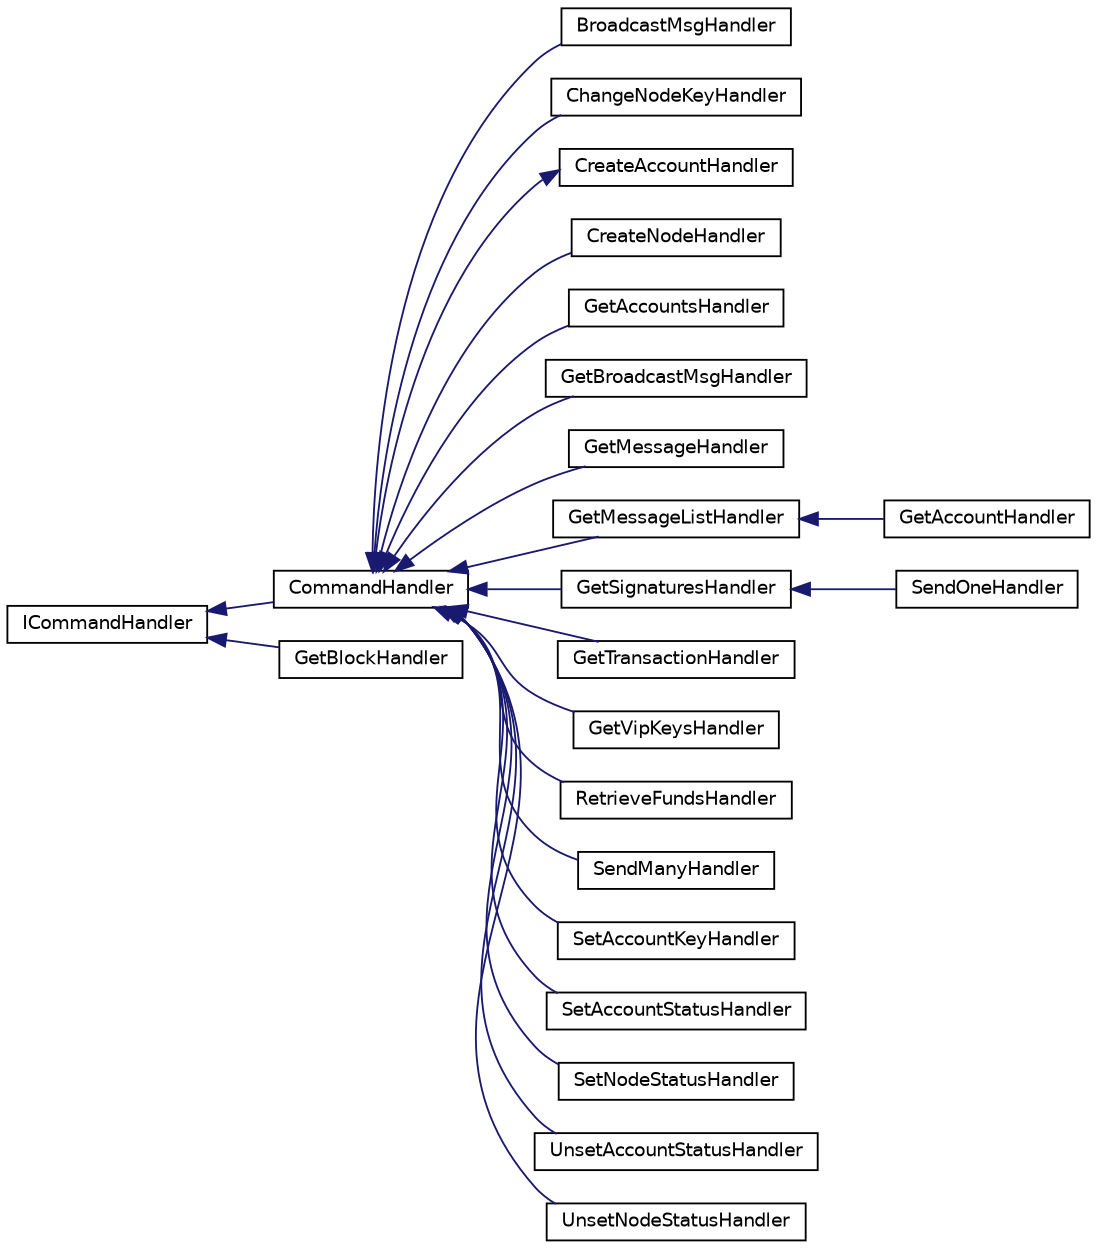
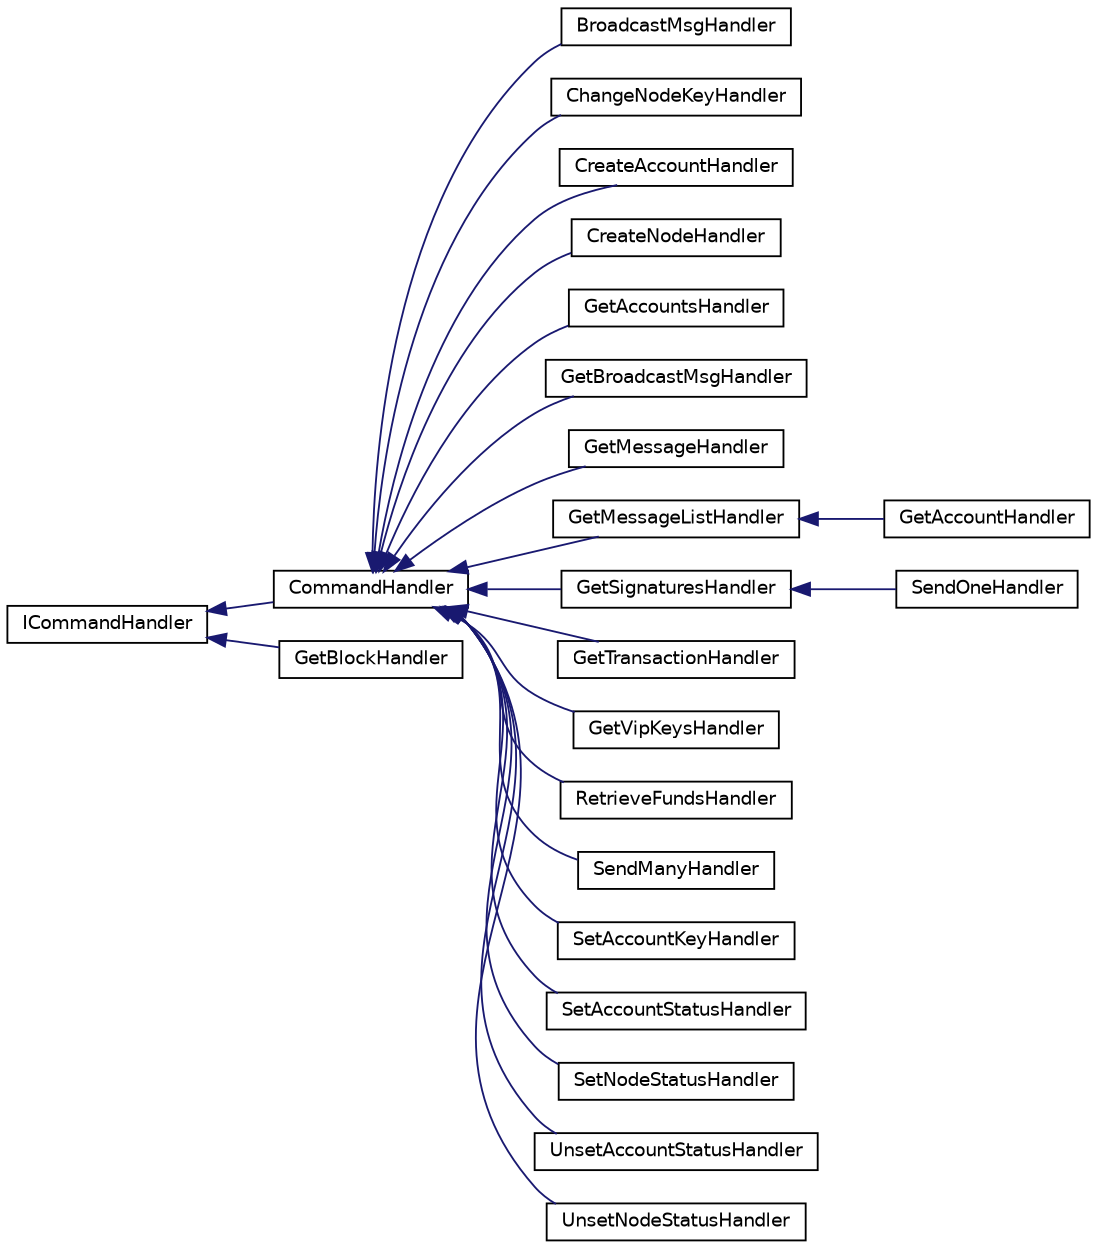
(423, 359) -> (450, 332)
